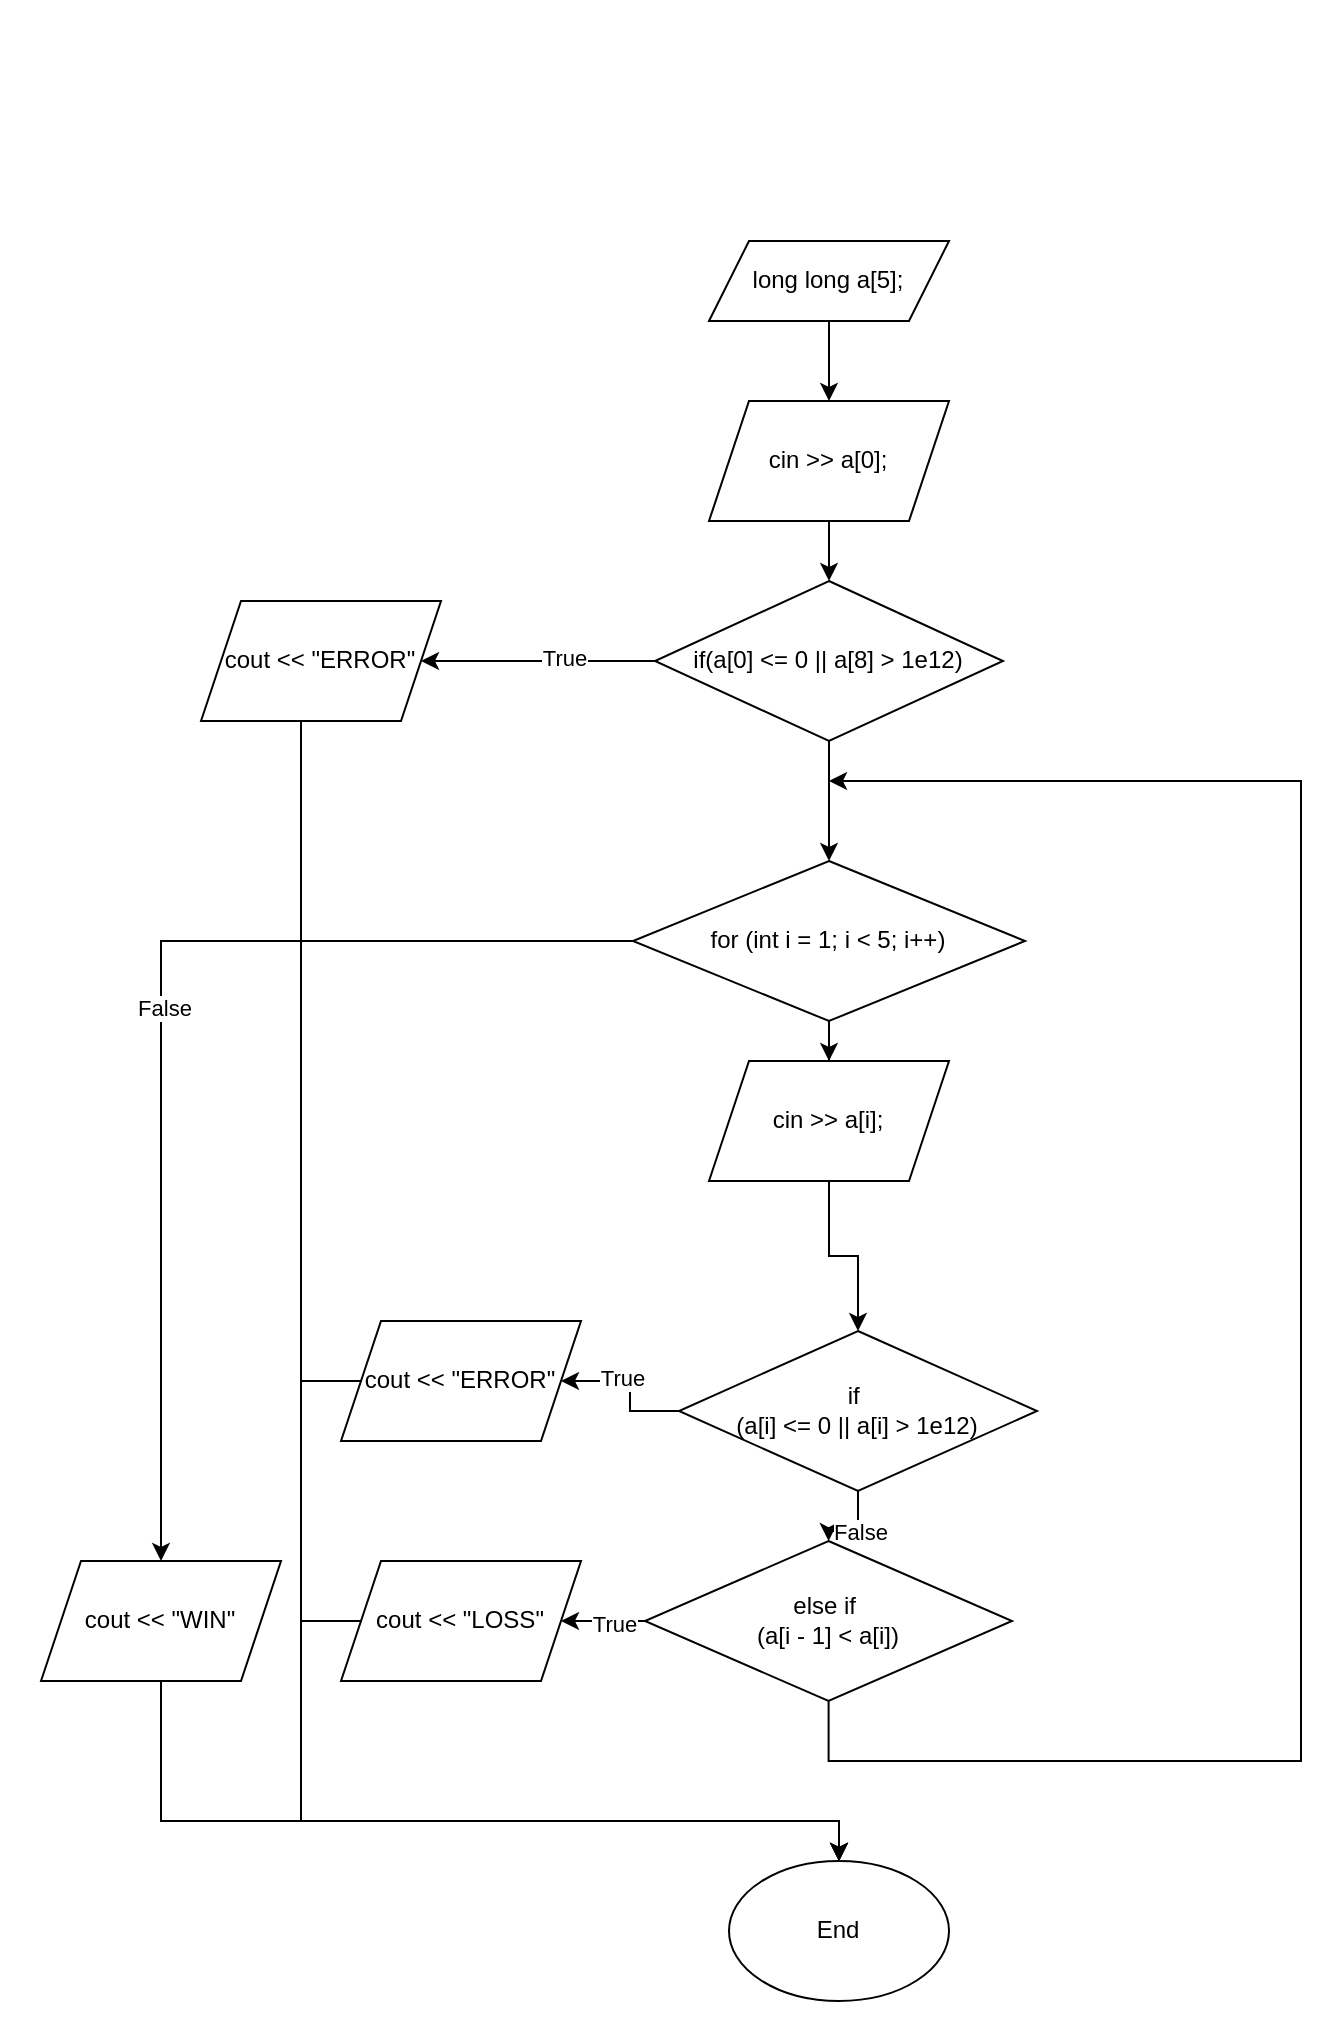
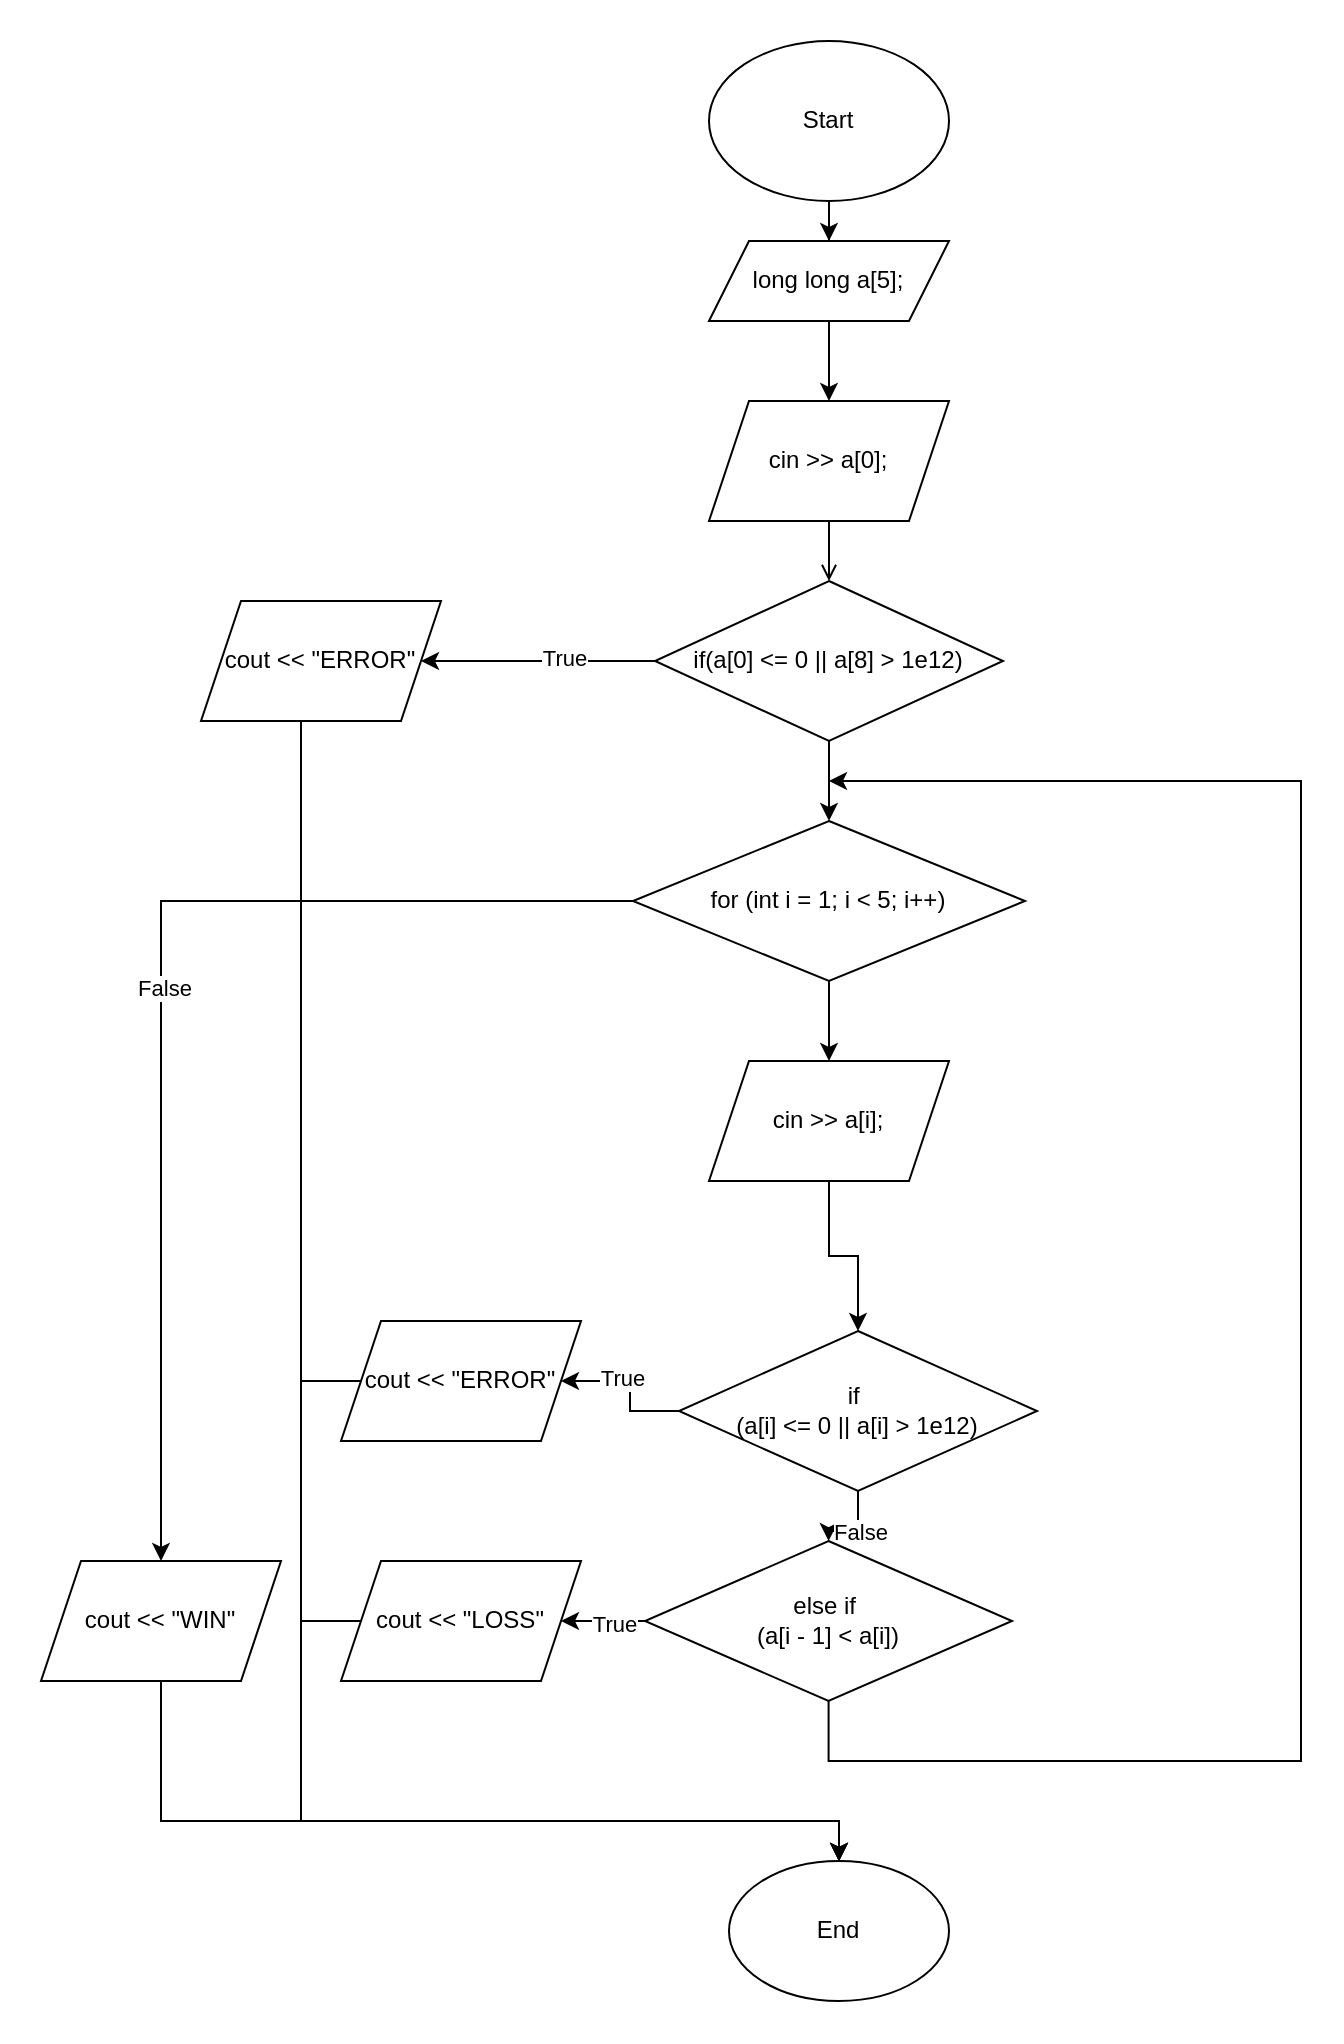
none -> (829, 121)
none -> (829, 228)
(829, 566) -> (829, 569)
(829, 941) -> (829, 901)
